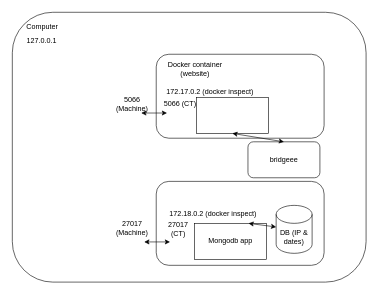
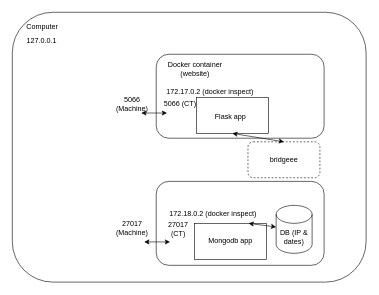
none -> (231, 117)
(284, 160) -> (284, 160)
